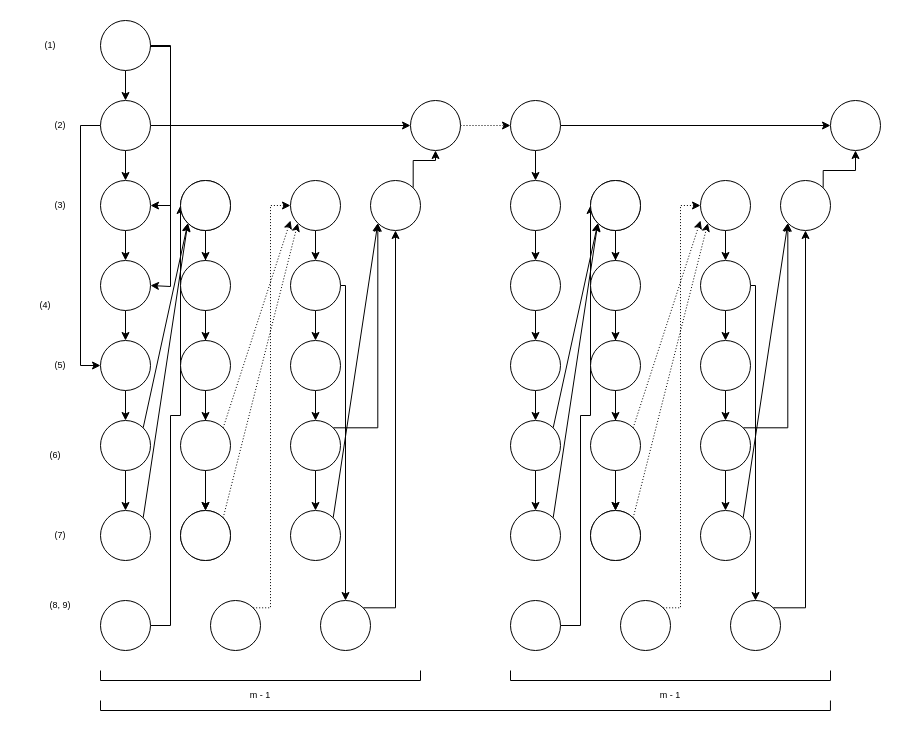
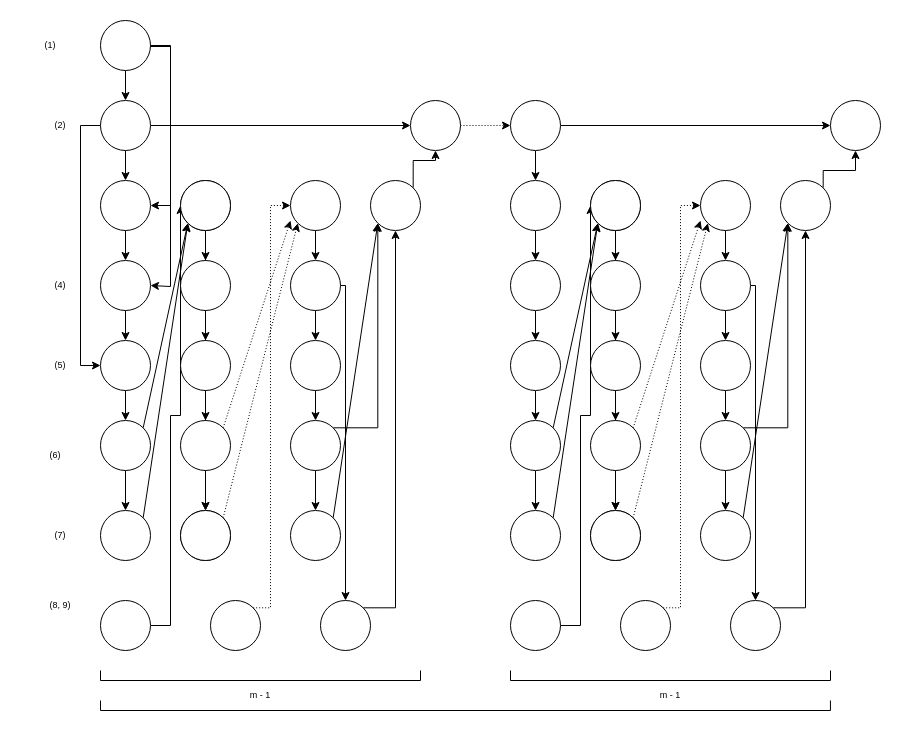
(61, 206) -> none
(46, 306) -> (61, 286)
